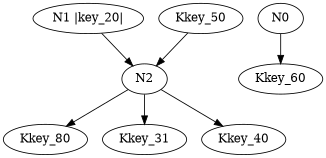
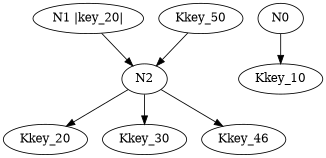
(281, 79) -> (281, 79)
(45, 139) -> (45, 139)
(145, 139) -> (145, 139)
(244, 139) -> (244, 139)
